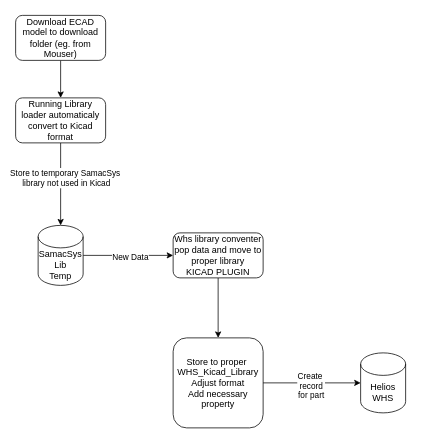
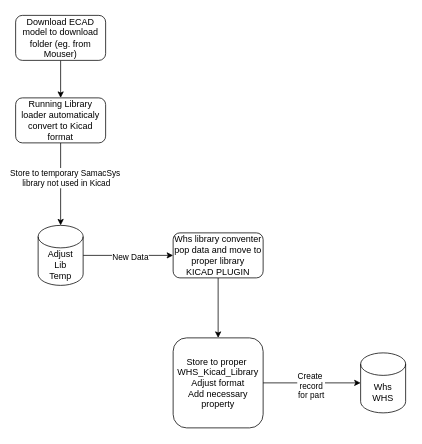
(60, 265) -> (60, 265)
(383, 393) -> (383, 393)
